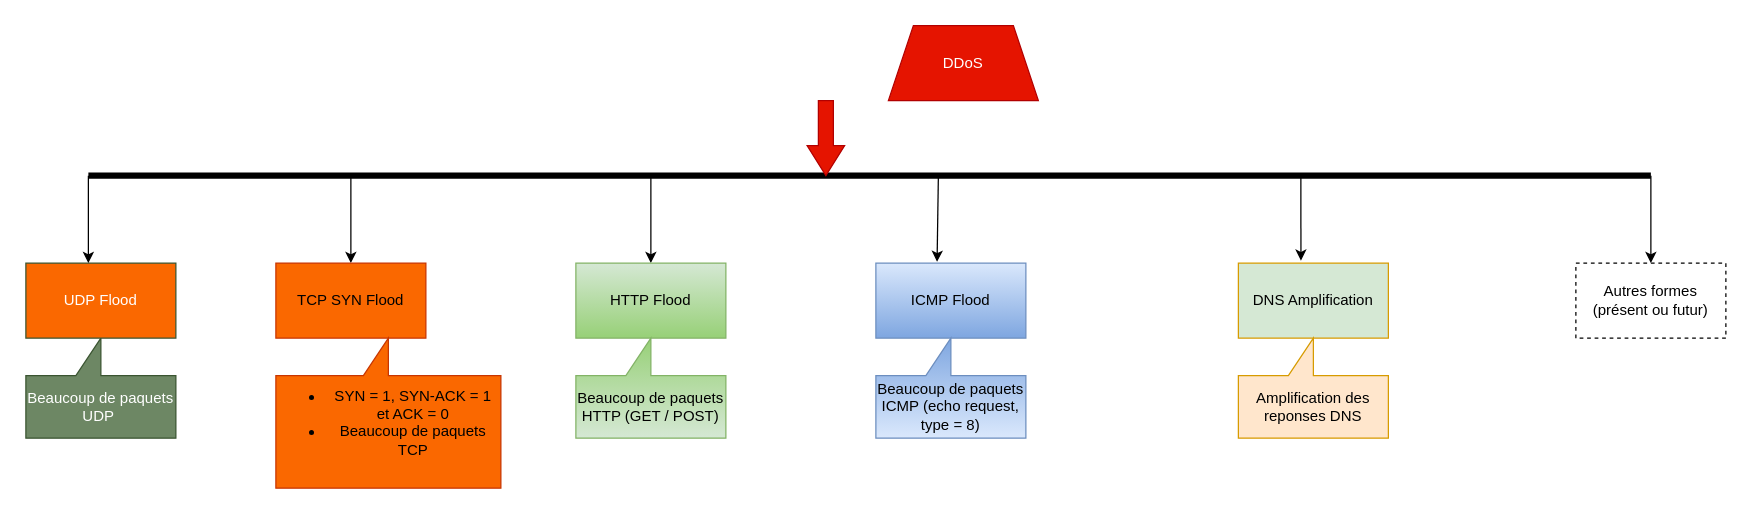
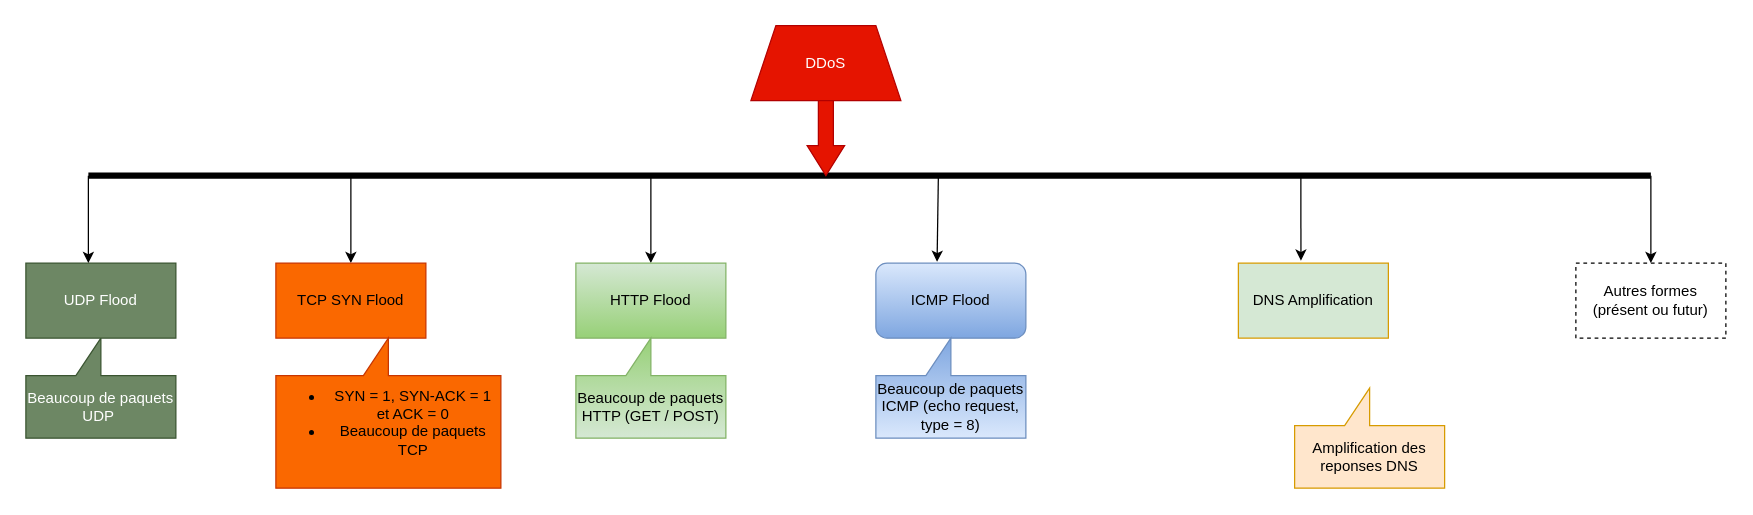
(963, 63) -> (826, 63)
(101, 301) -> (101, 301)
(951, 301) -> (951, 301)
(1313, 388) -> (1369, 438)
